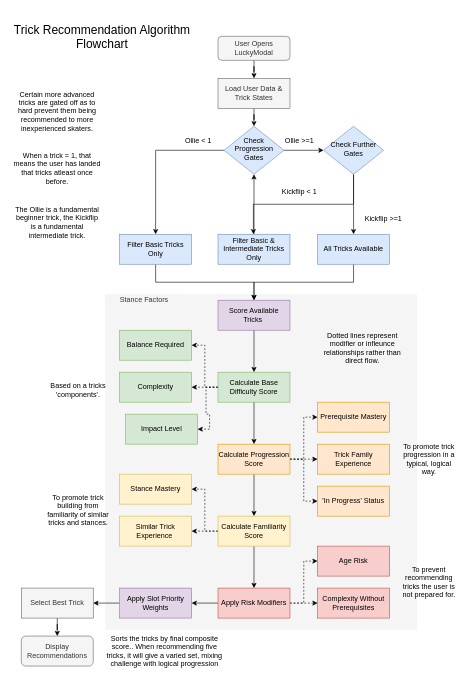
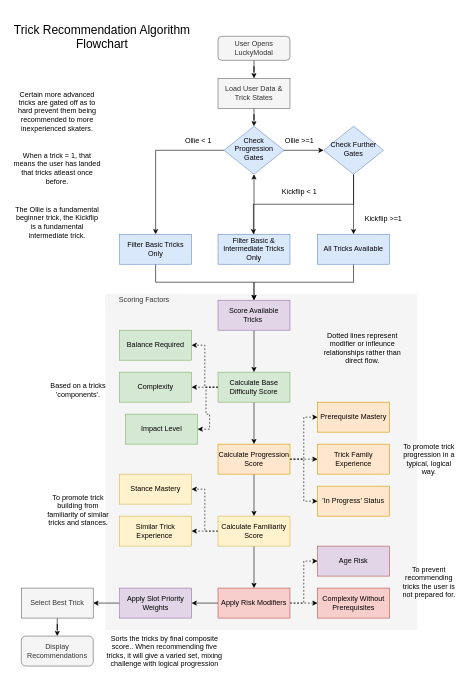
(144, 300) -> (144, 300)
(354, 561) -> (354, 561)
